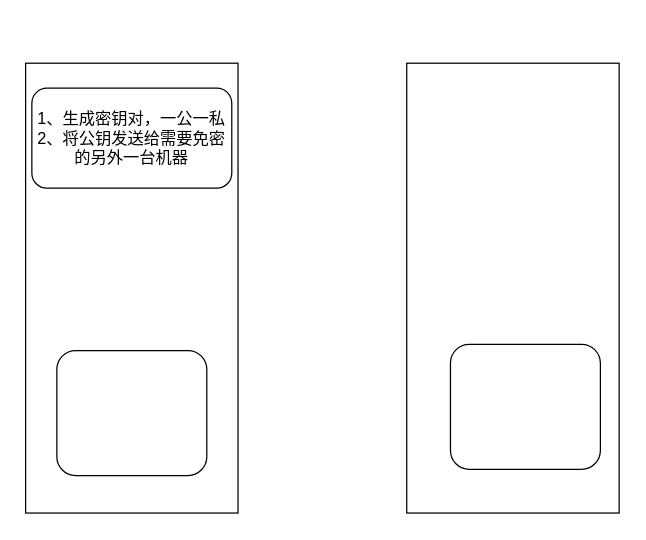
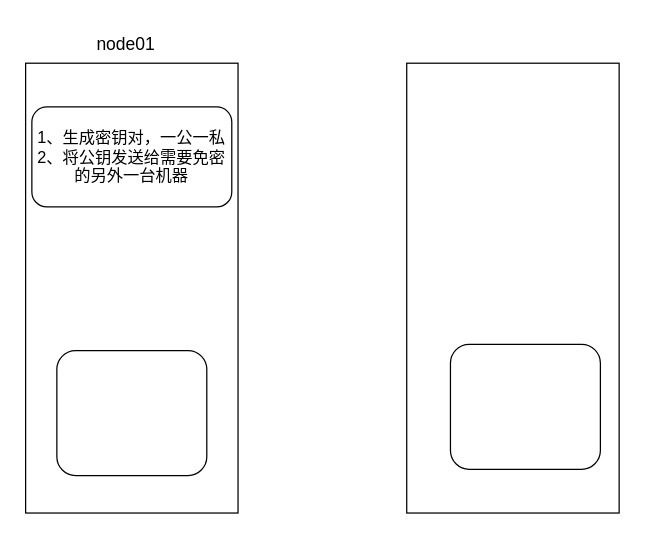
none -> (126, 44)
(132, 138) -> (132, 157)
